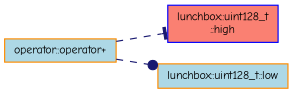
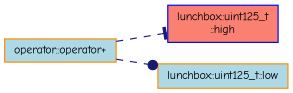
(223, 24) -> (223, 24)
(223, 76) -> (223, 76)
